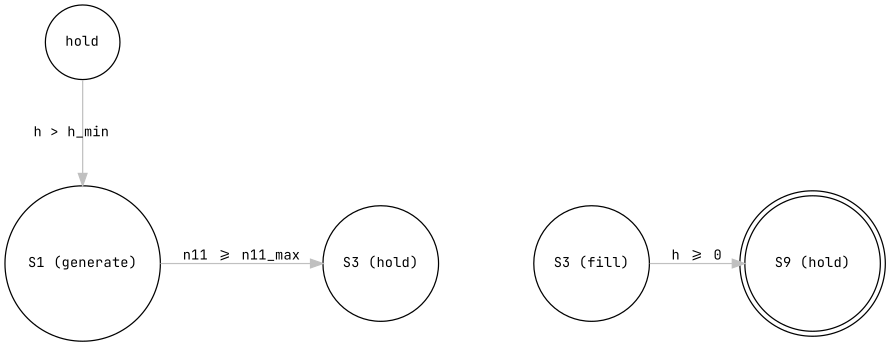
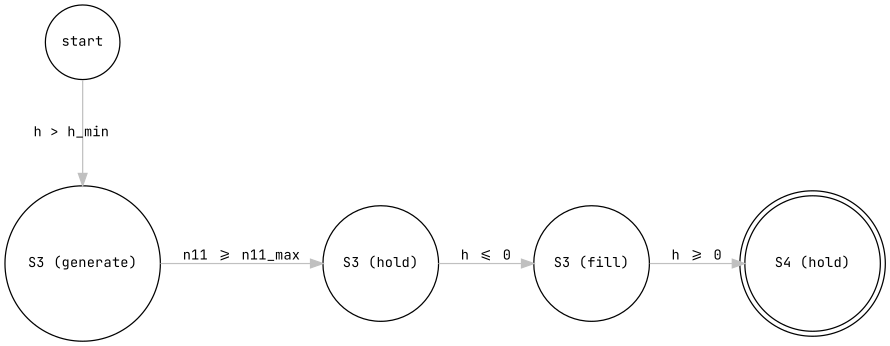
(83, 42) -> (83, 42)
(83, 264) -> (83, 264)
none -> (480, 264)
(813, 264) -> (813, 264)
